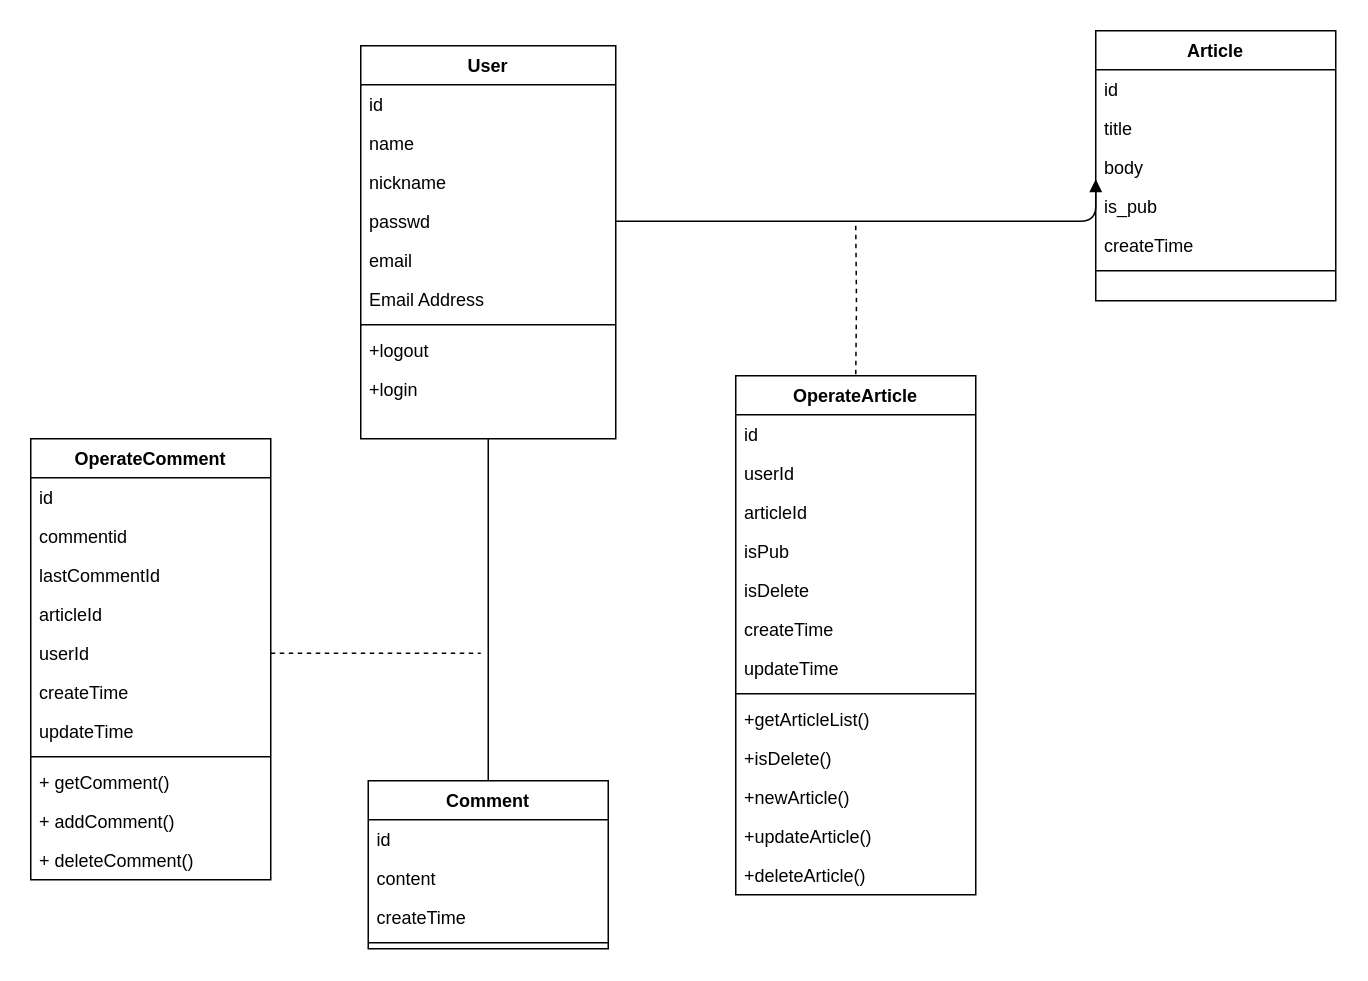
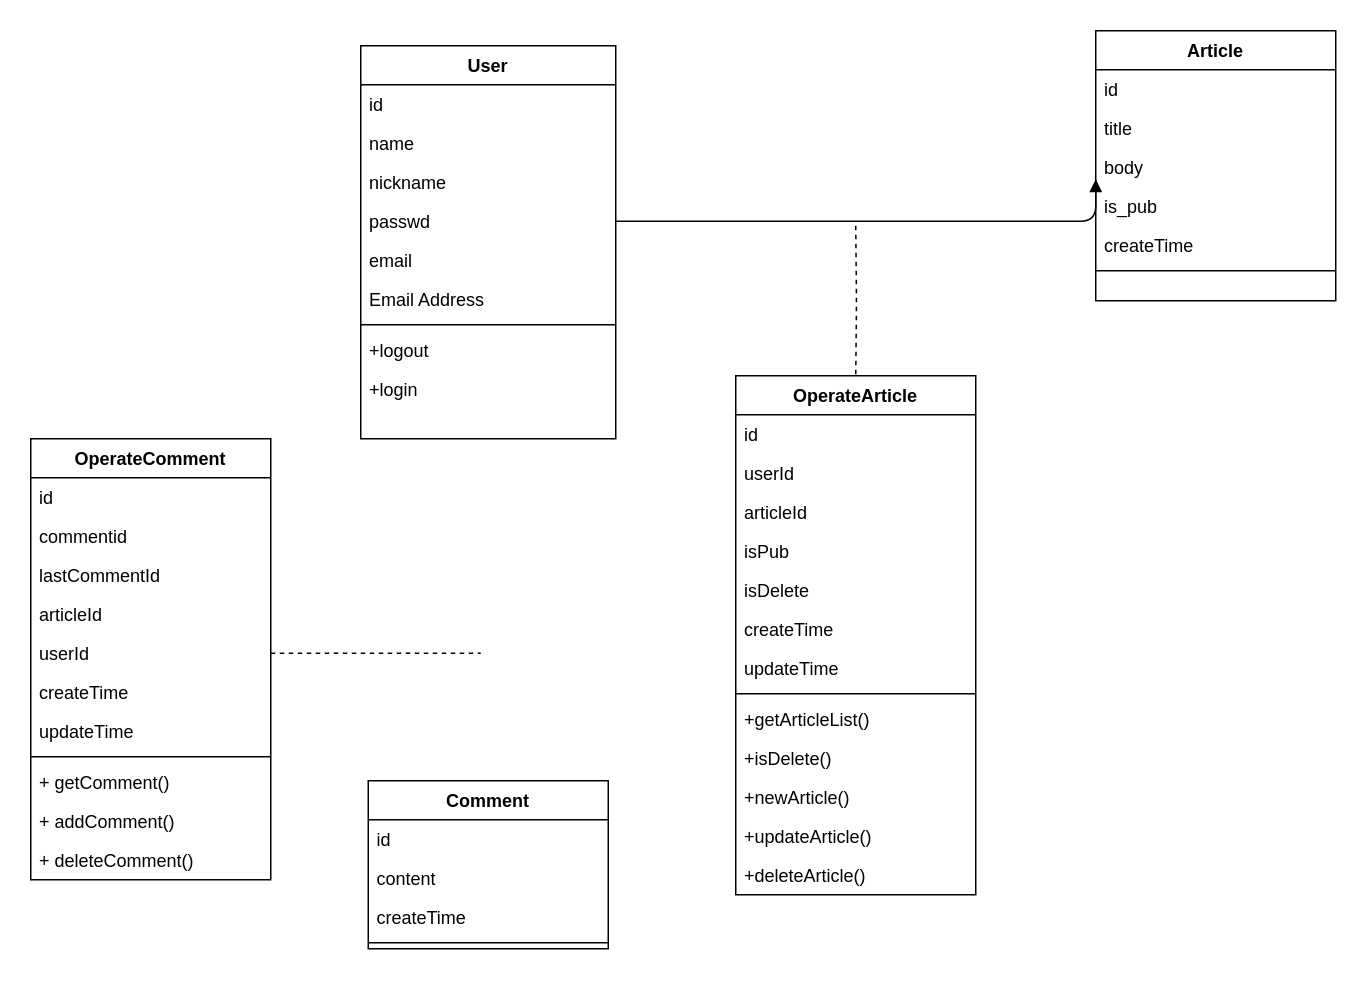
(488, 611) -> none
